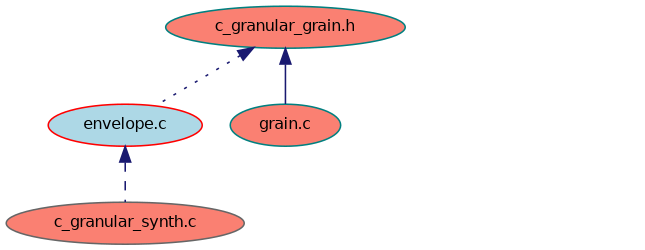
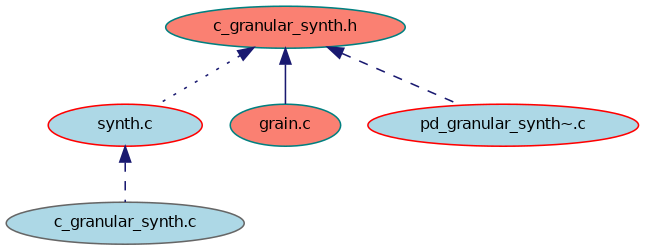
(285, 27) -> (285, 27)
(125, 125) -> (125, 125)
none -> (503, 125)
(125, 223) -> (125, 223)
